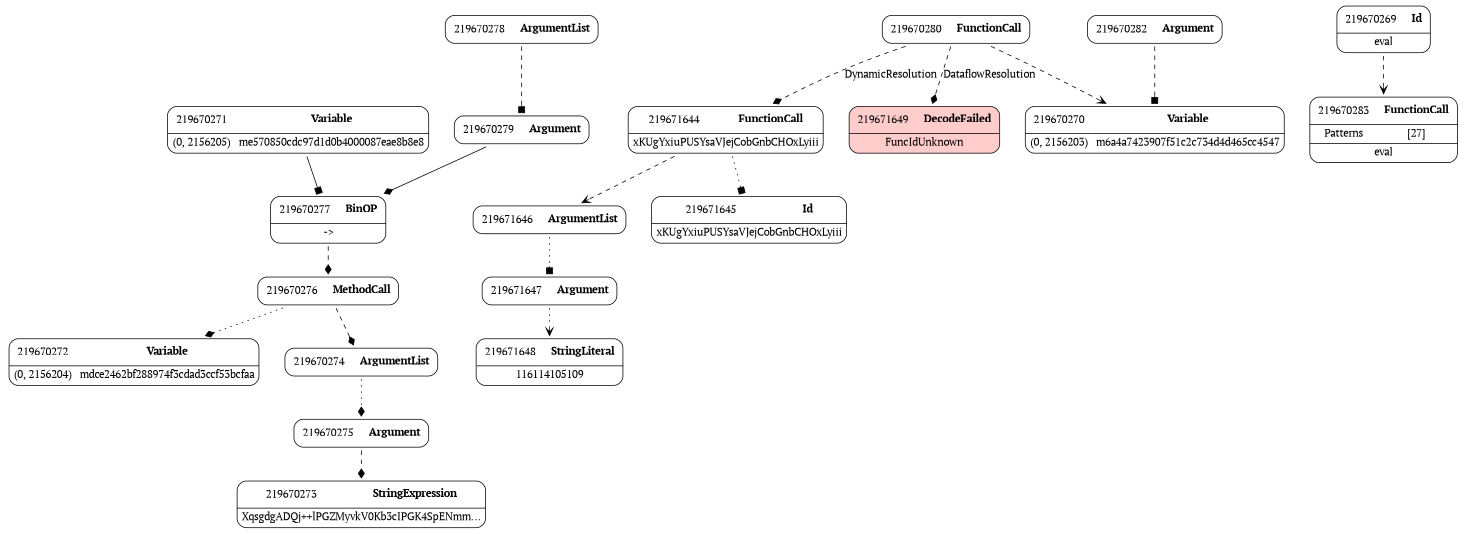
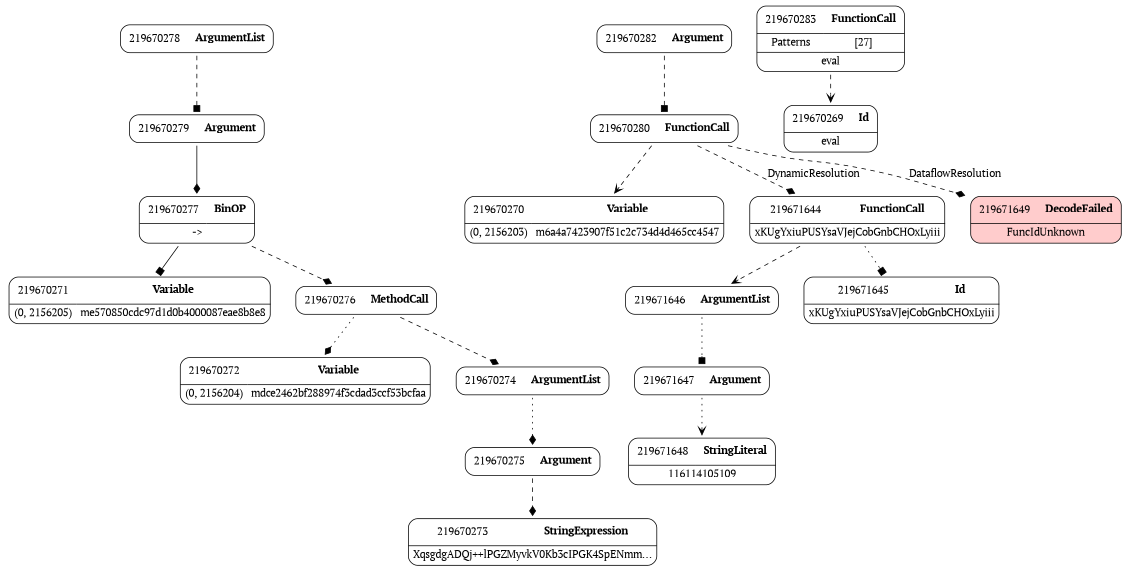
(1155, 71) -> (664, 80)
(1384, 71) -> (831, 85)
(312, 171) -> (171, 257)
